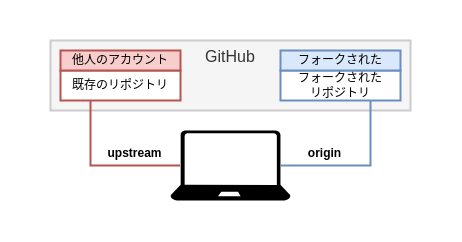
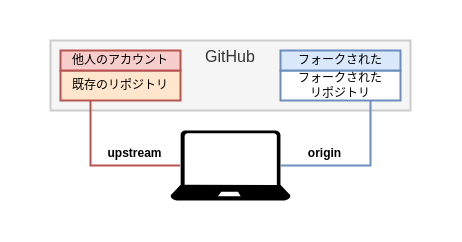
(121, 86) -> (121, 86)
